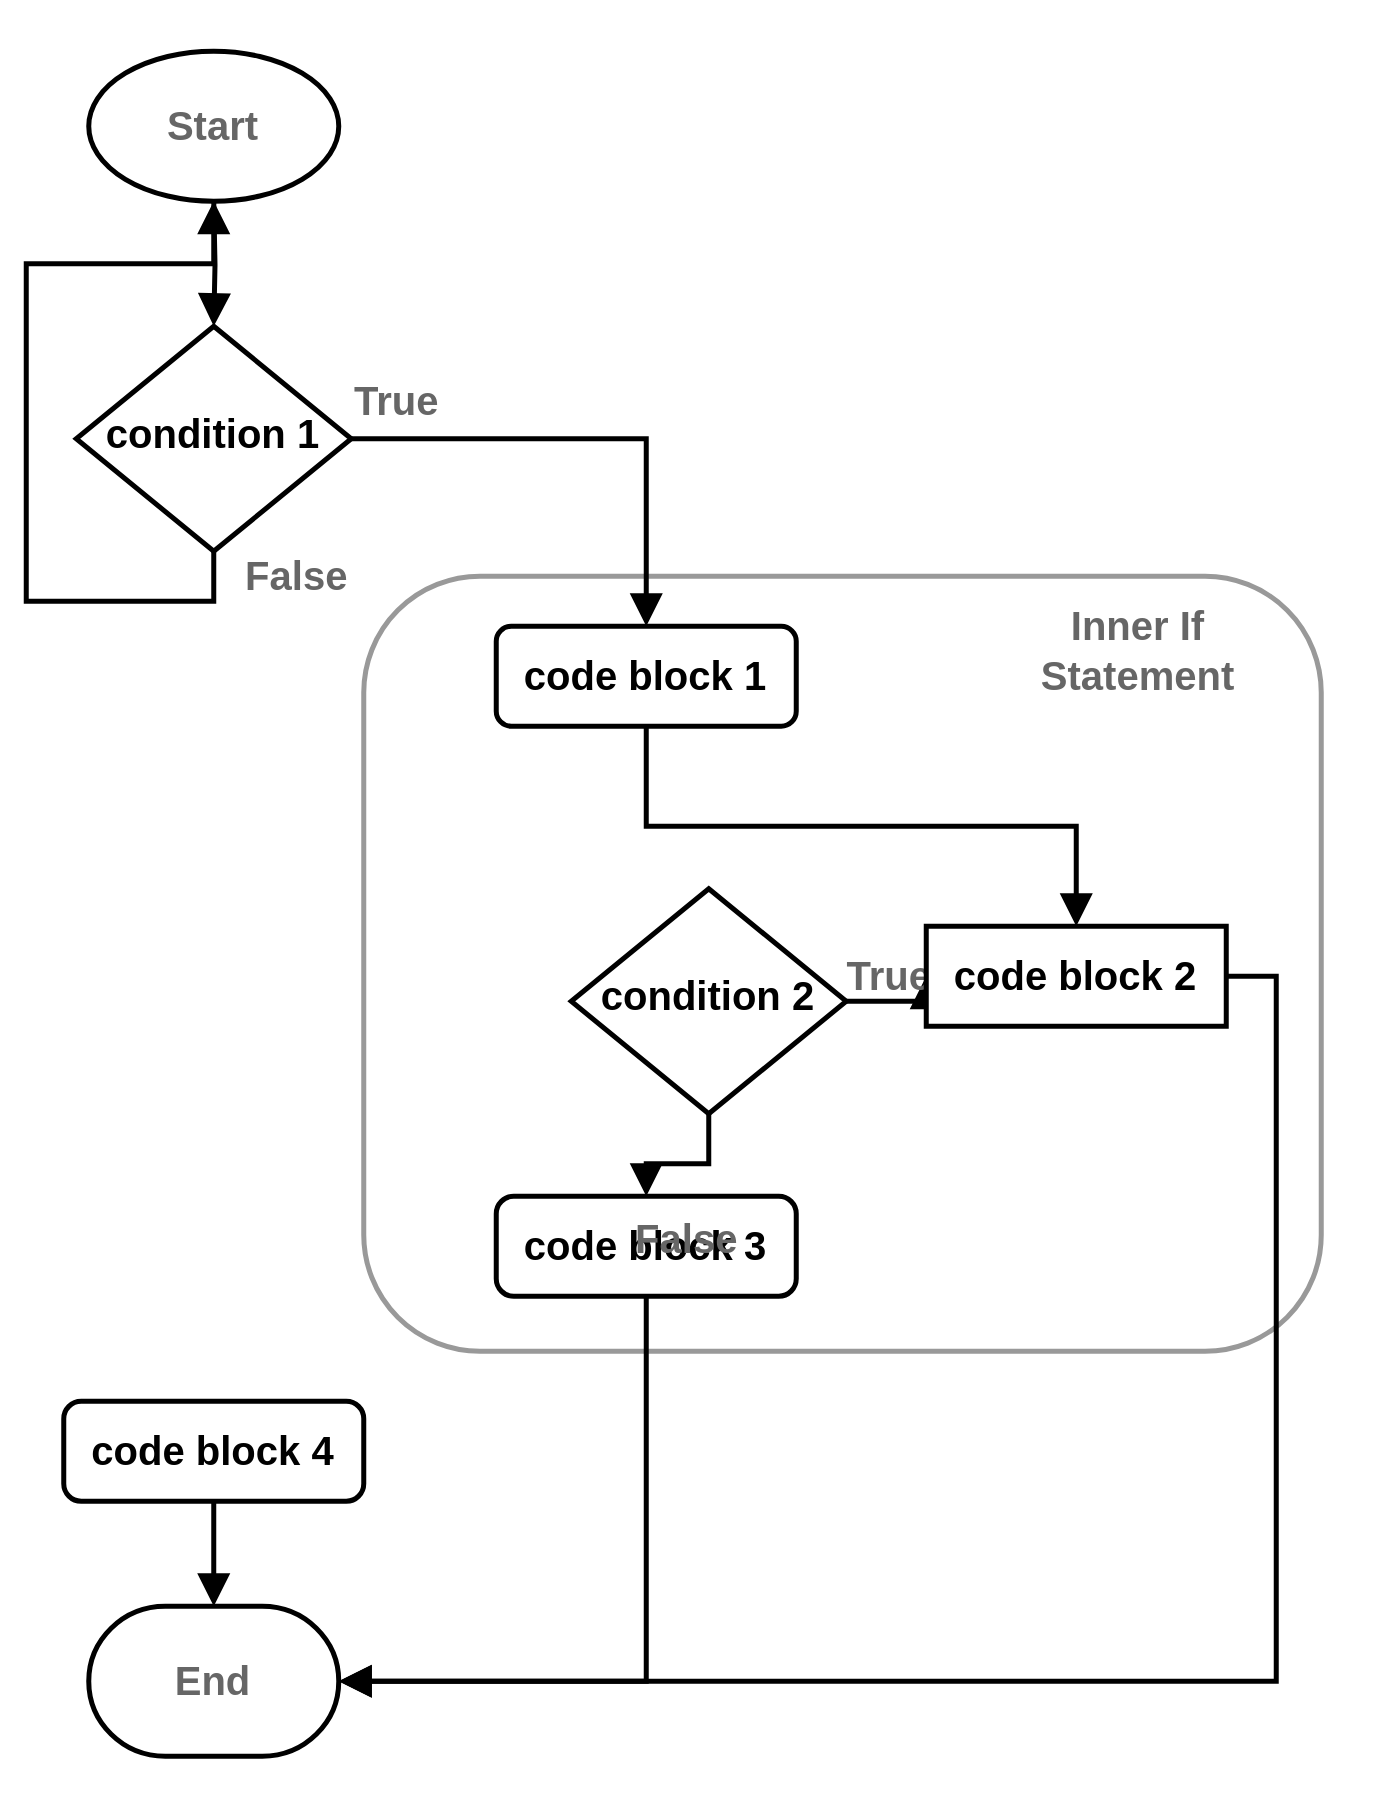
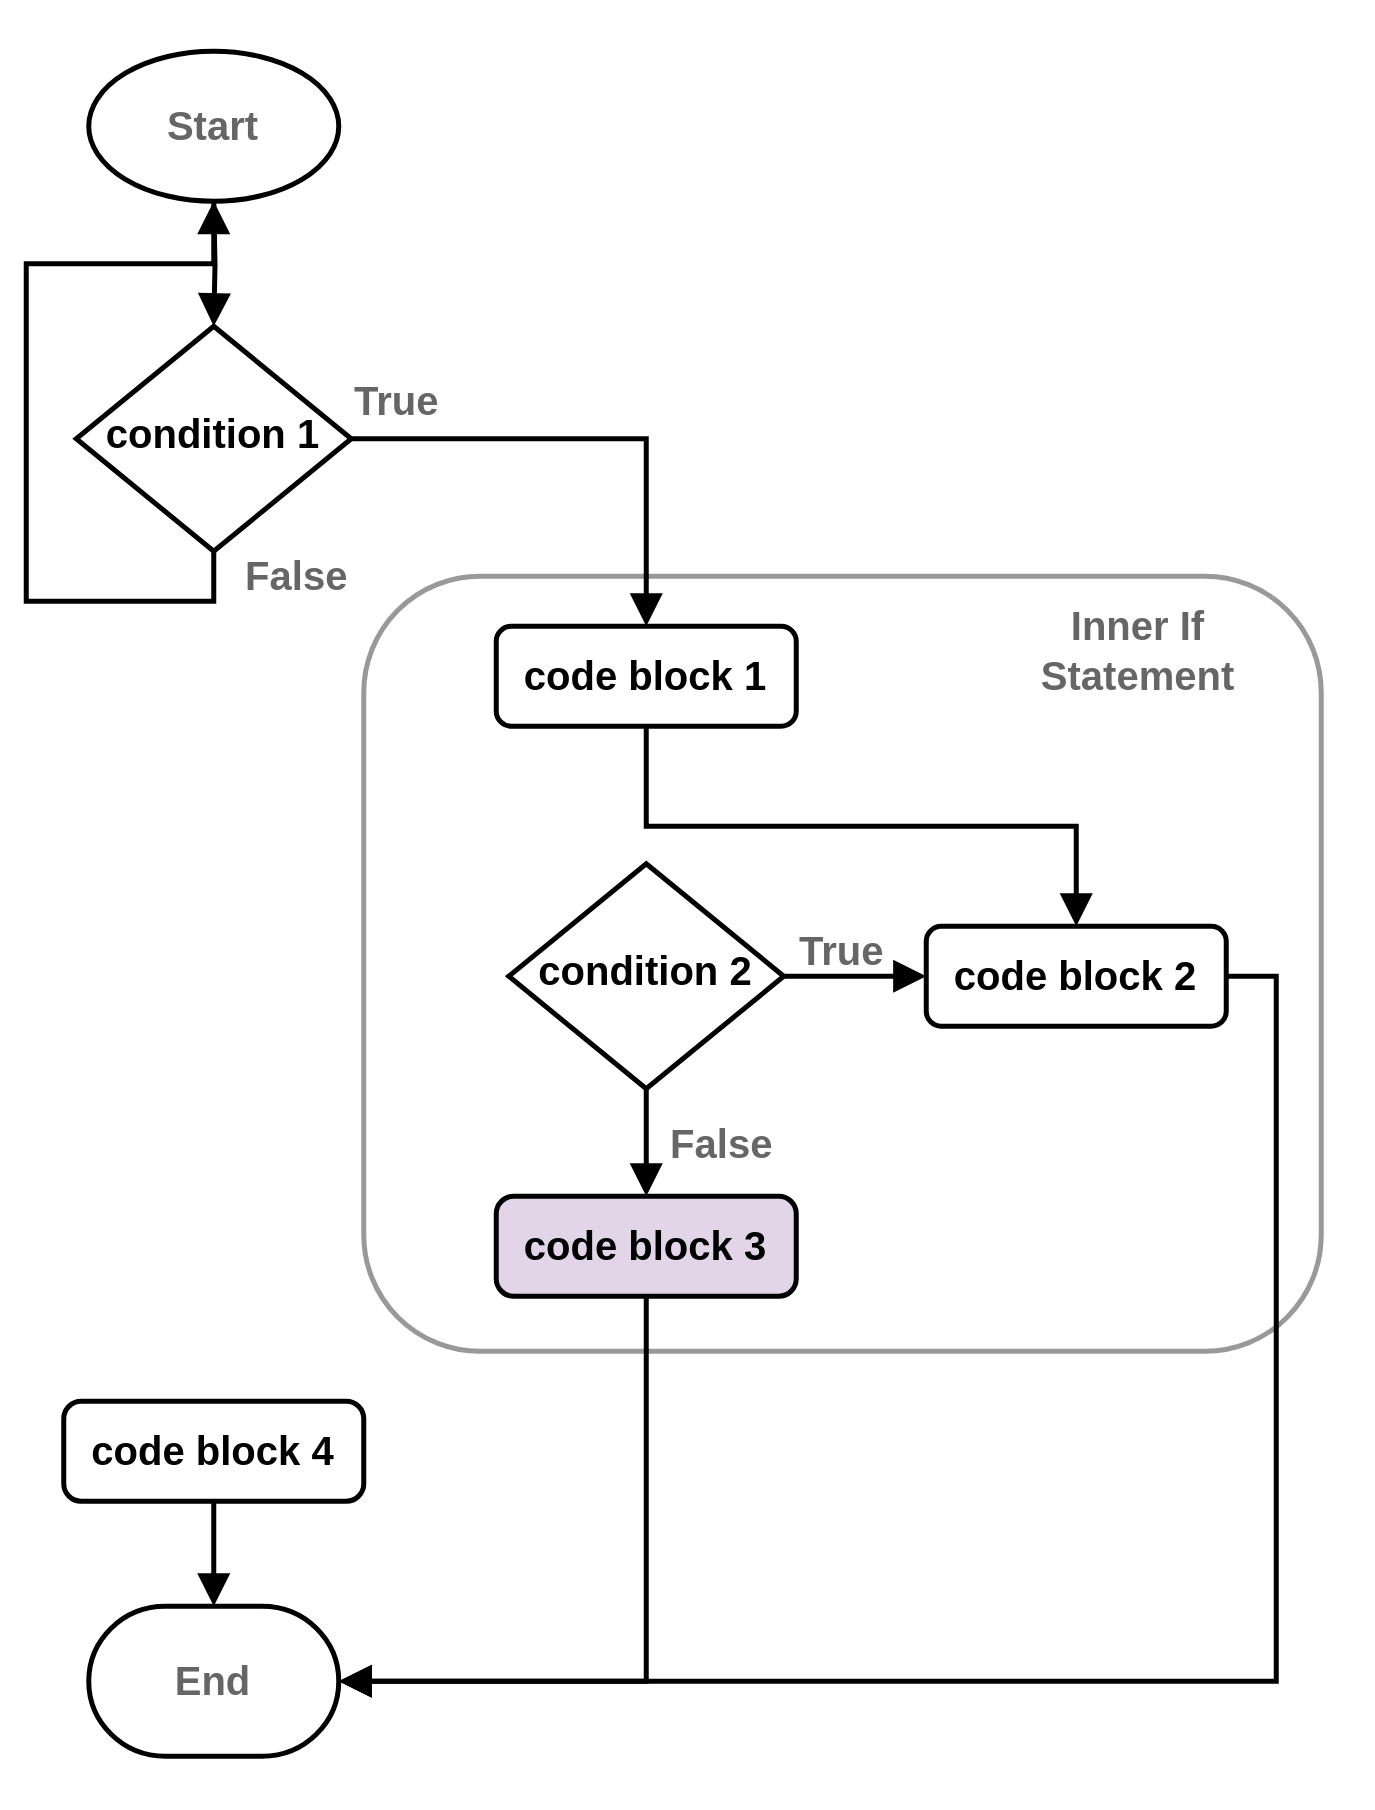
(1076, 976) -> (1076, 976)
(709, 1001) -> (646, 976)
(646, 1246) -> (646, 1246)
